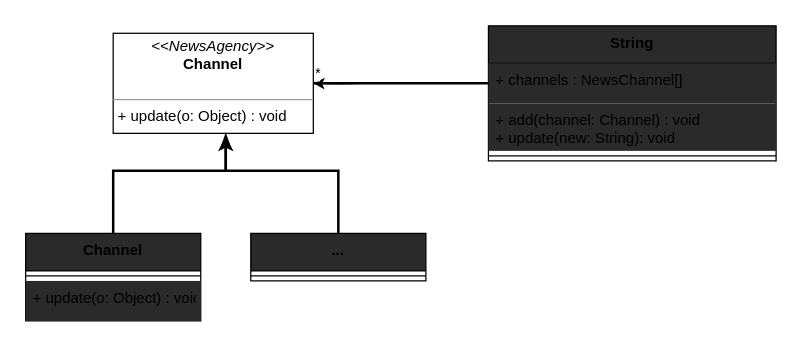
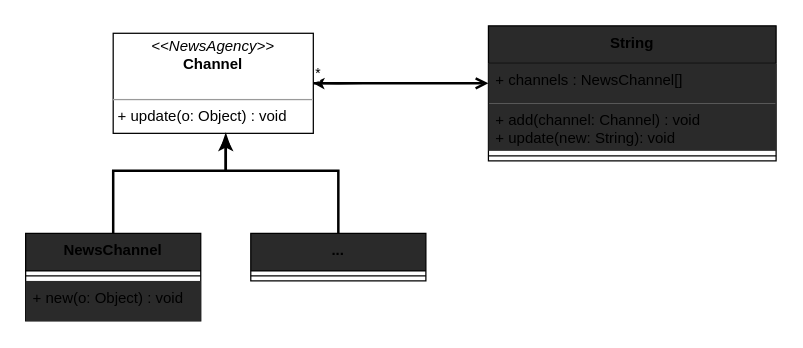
(481, 83) -> (480, 83)
(113, 250) -> (113, 250)
(128, 298) -> (115, 298)
